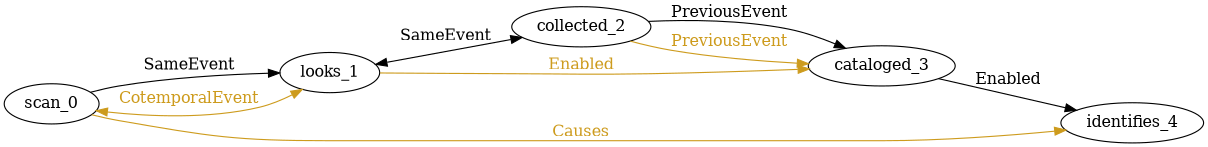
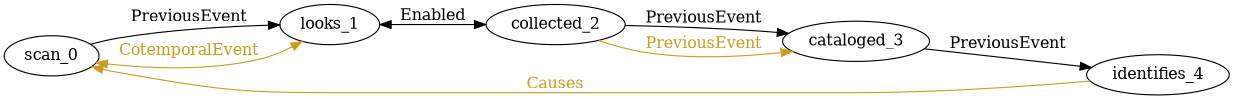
(446, 36) -> (433, 16)
(189, 65) -> (189, 17)
(589, 74) -> none
(1008, 80) -> (1008, 44)
(572, 141) -> (596, 93)
